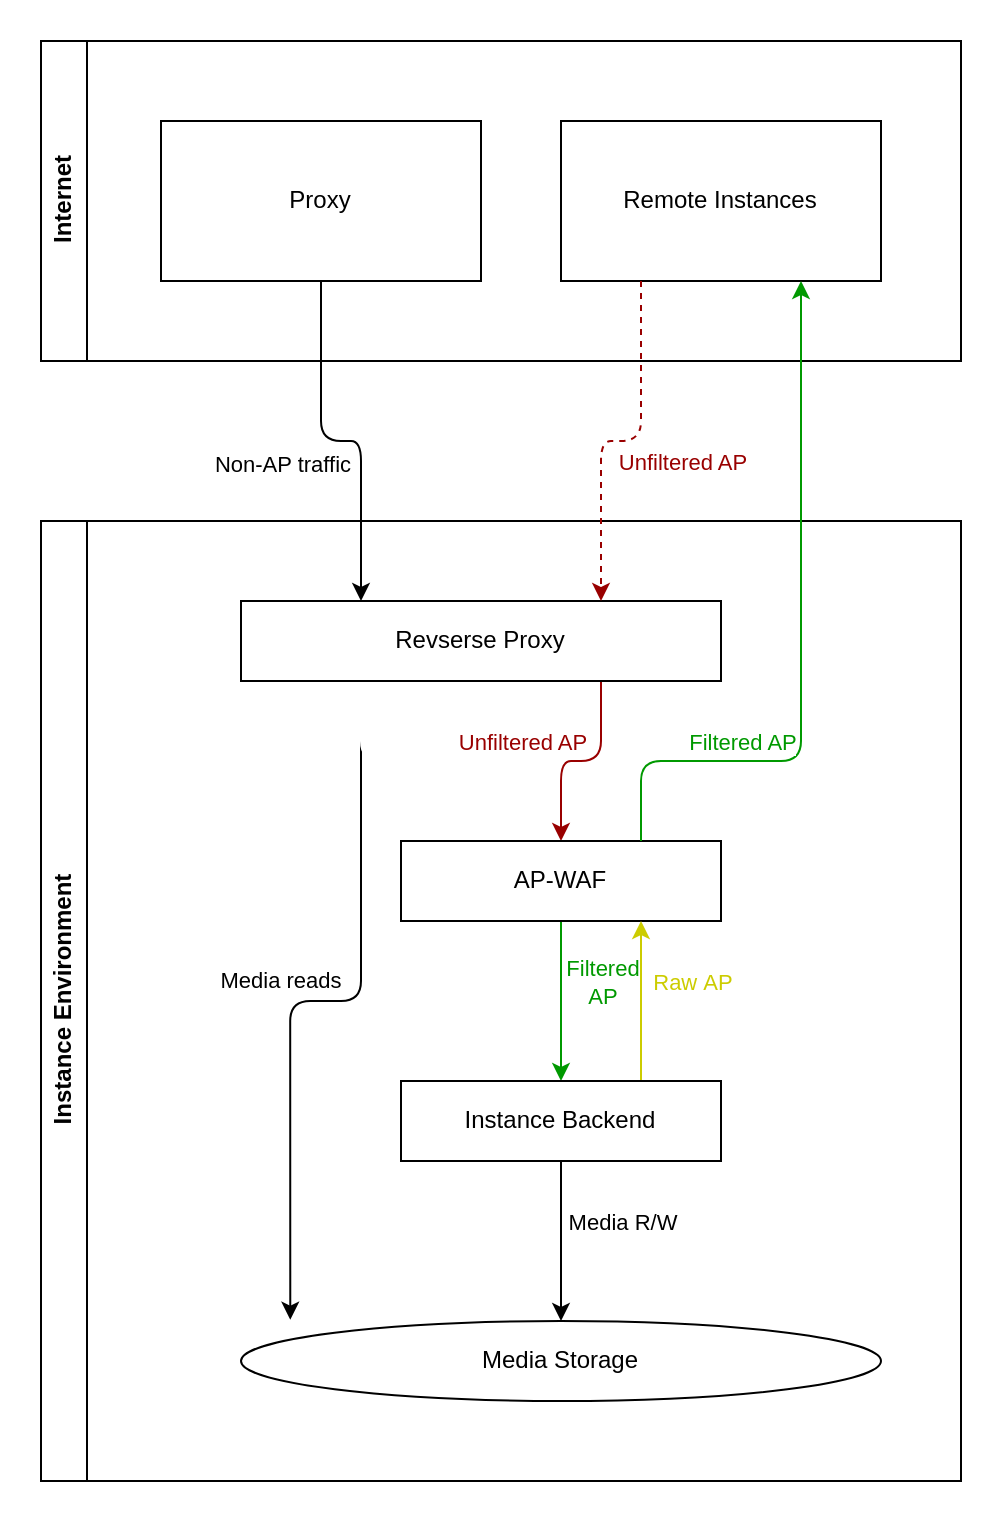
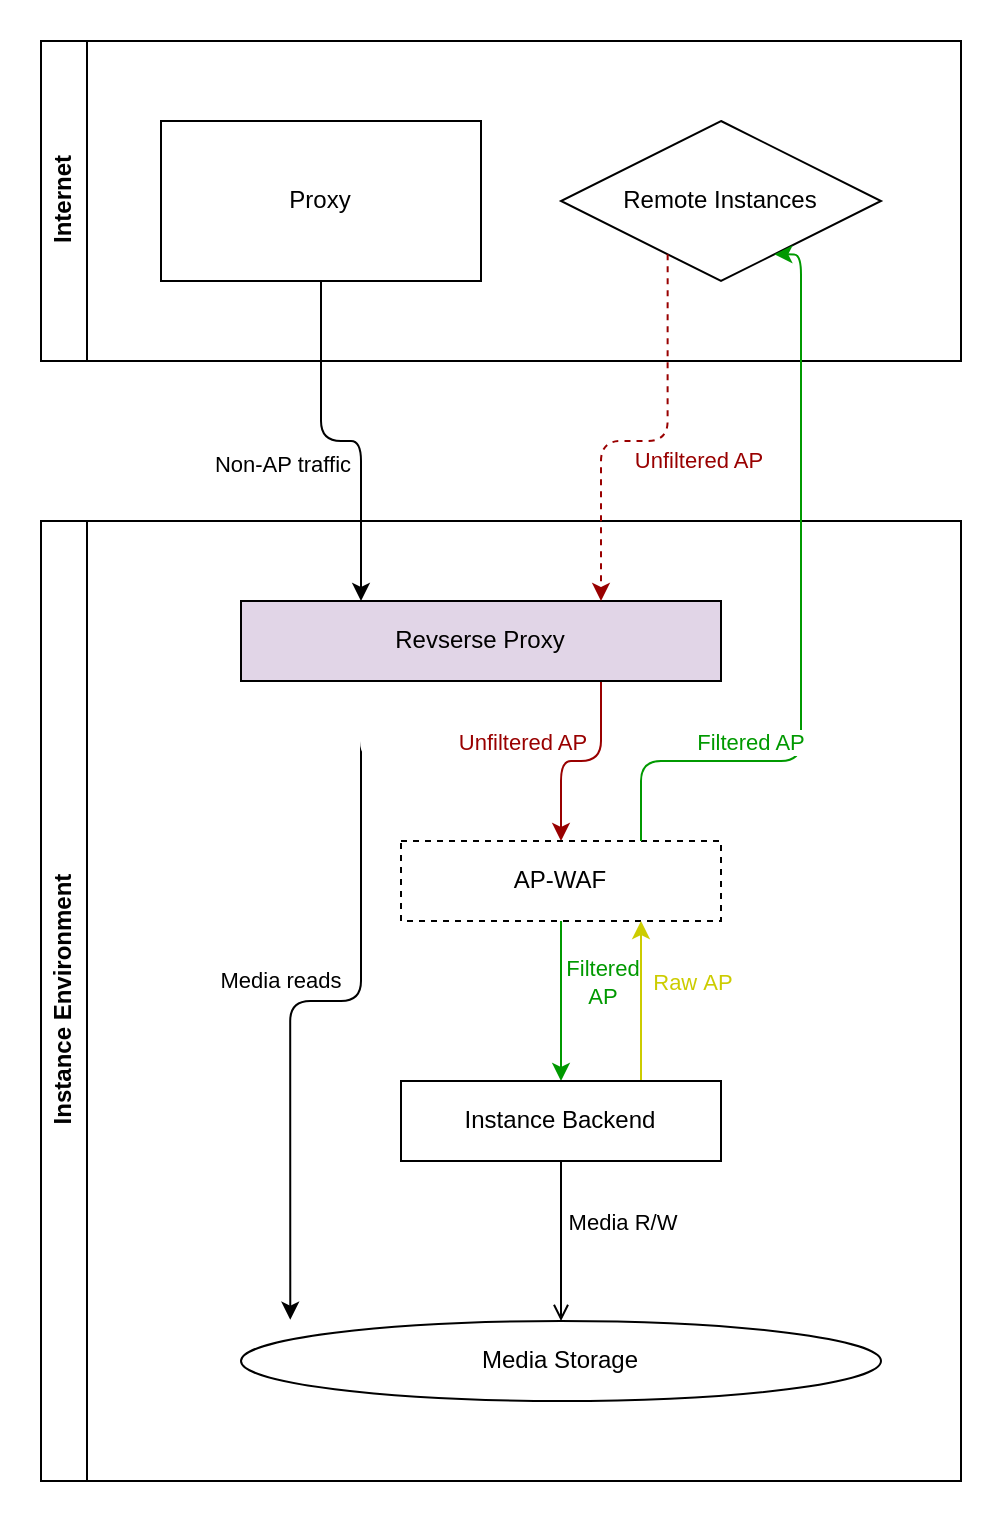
(721, 201) -> (721, 201)
(481, 641) -> (481, 641)
(561, 881) -> (561, 881)
(561, 1306) -> (561, 1308)
